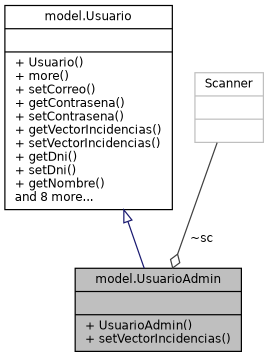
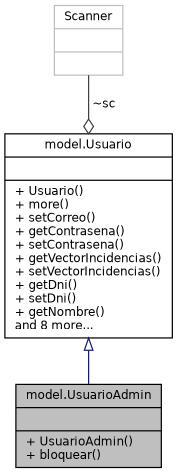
(197, 198) -> (89, 97)
(158, 339) -> (64, 455)
